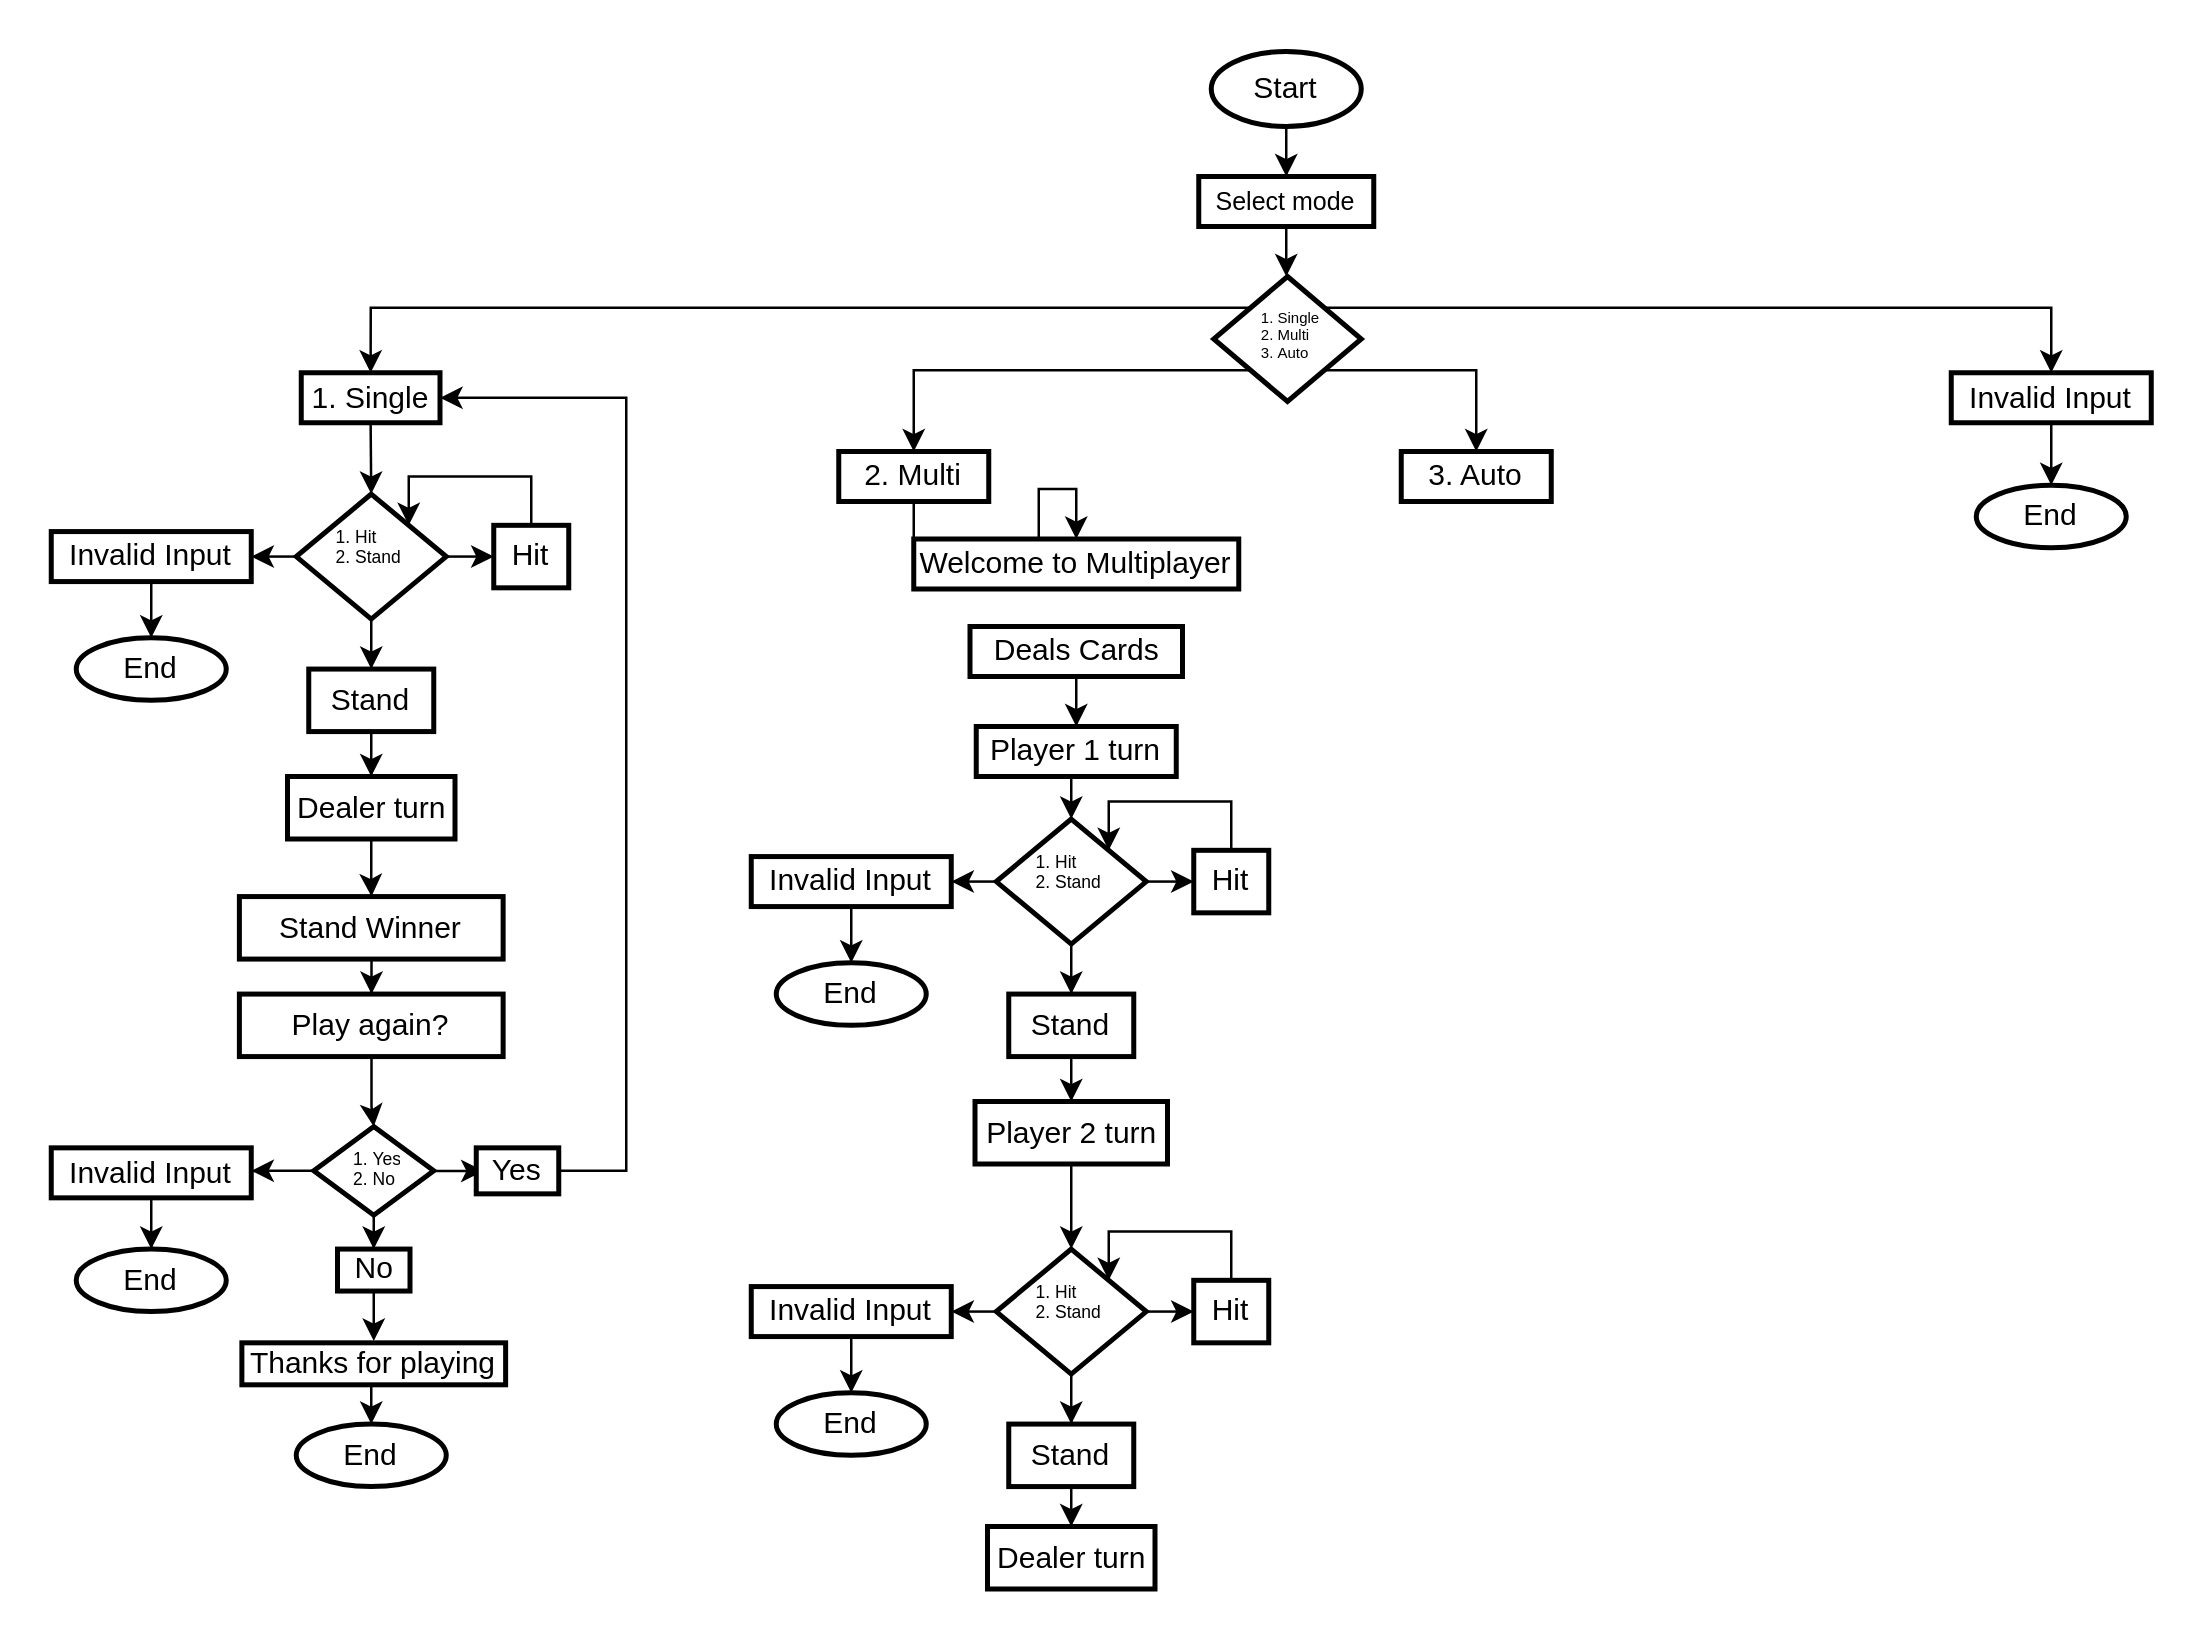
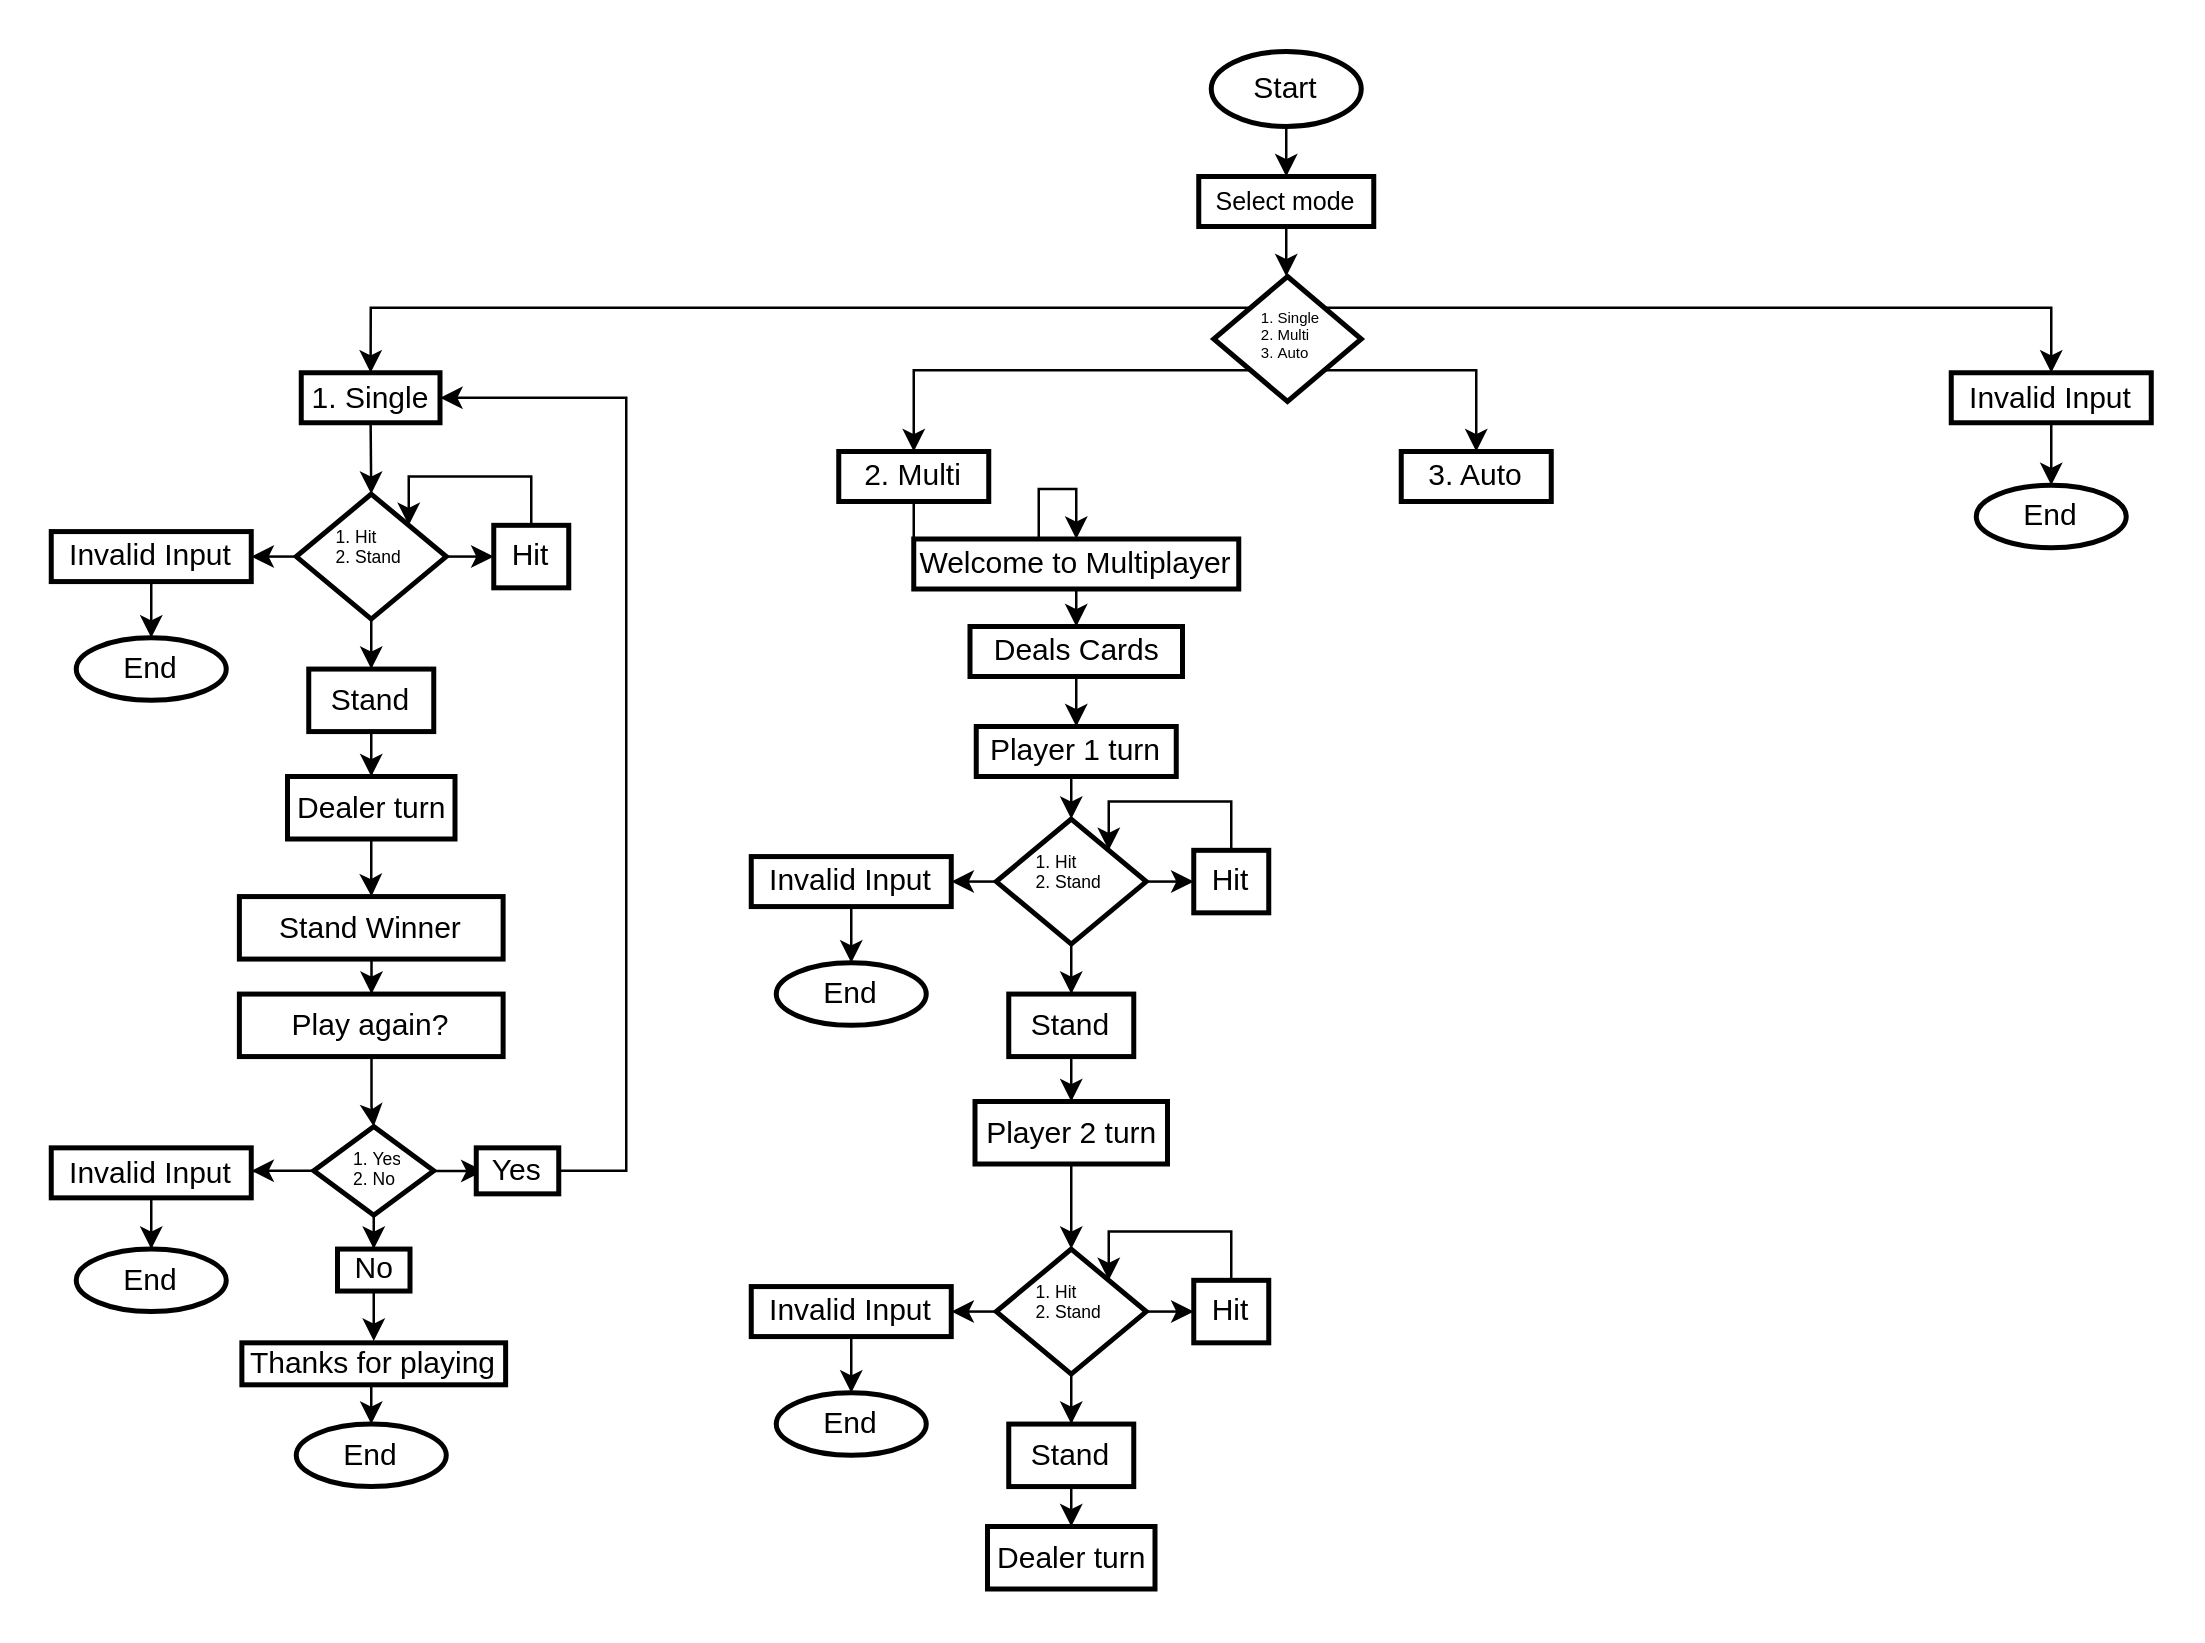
none -> (1076, 607)
